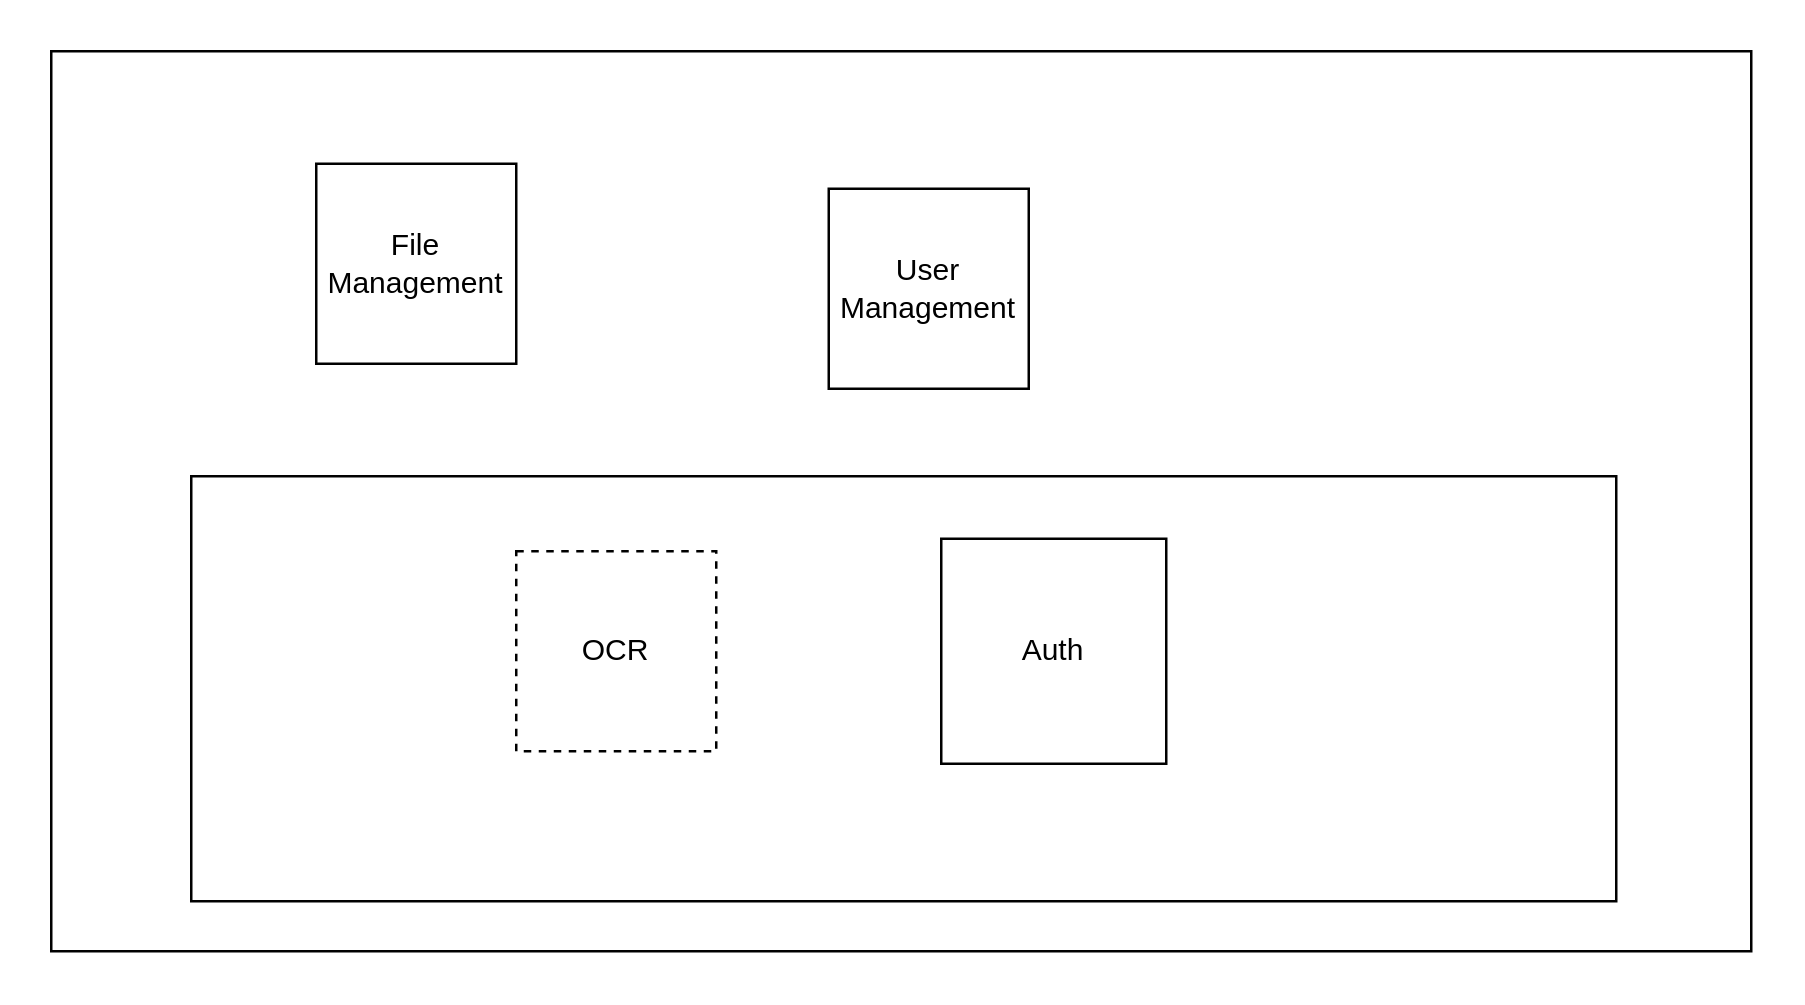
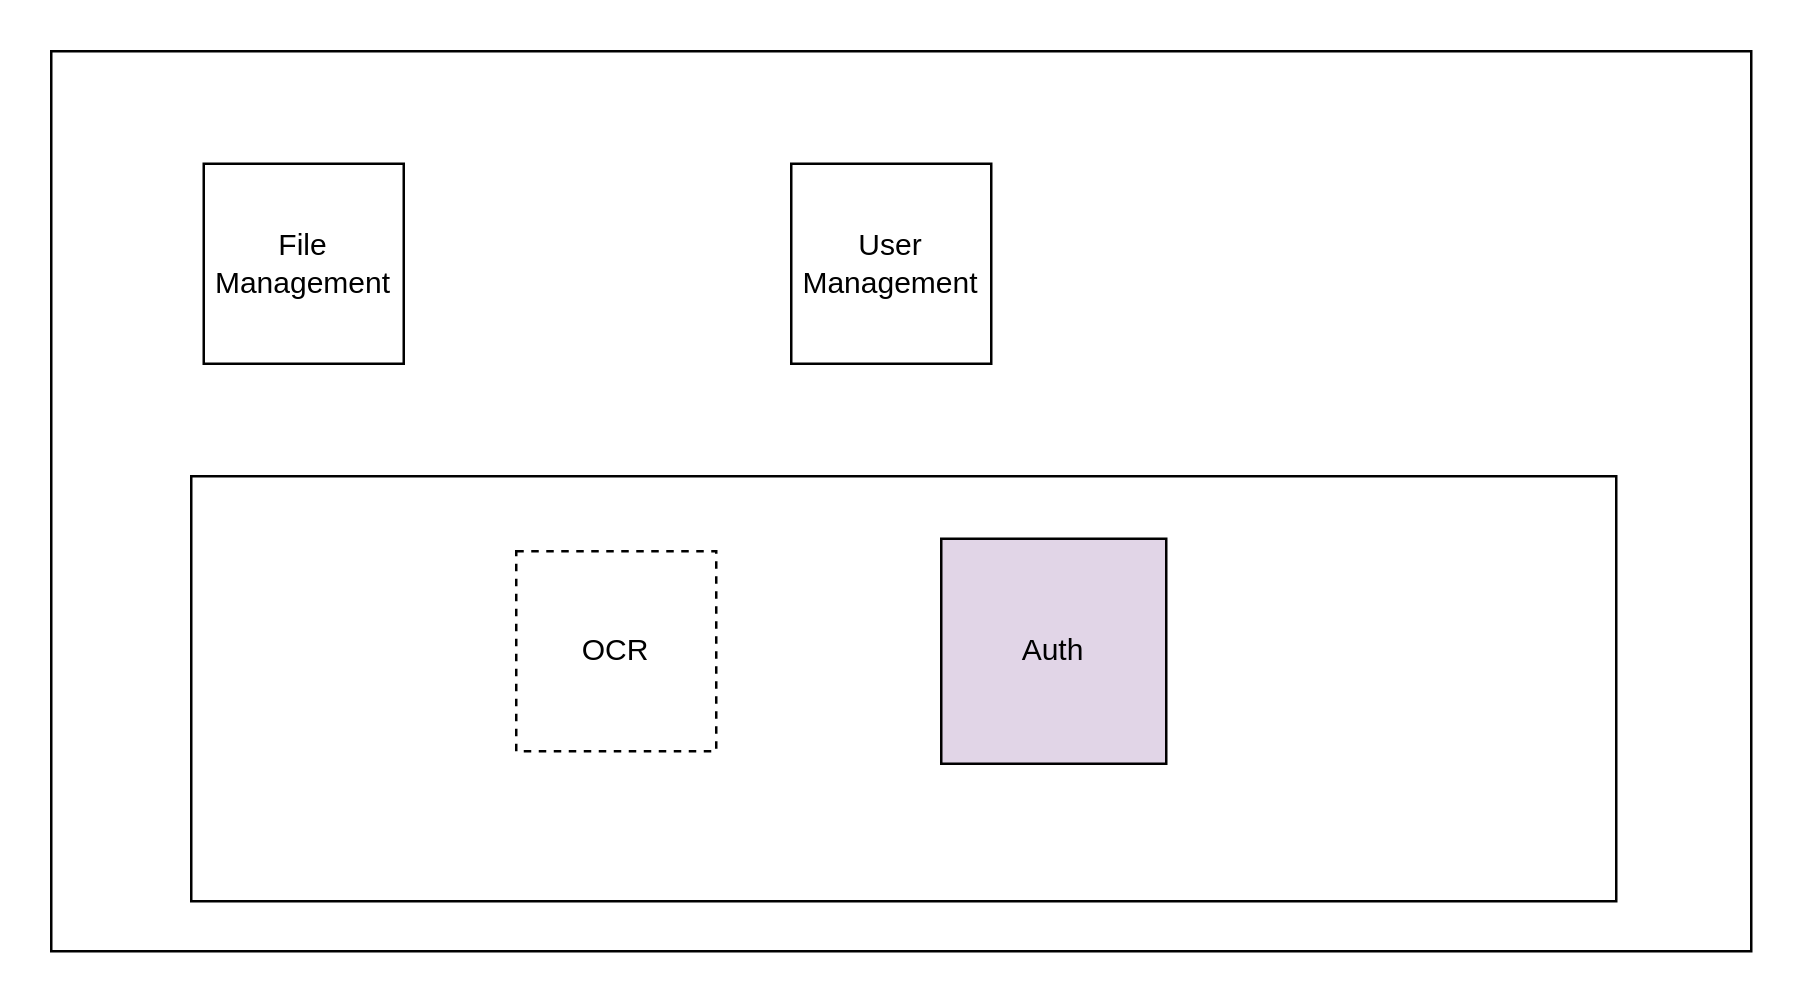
(416, 264) -> (304, 264)
(929, 289) -> (891, 264)
(1054, 651) -> (1054, 651)
